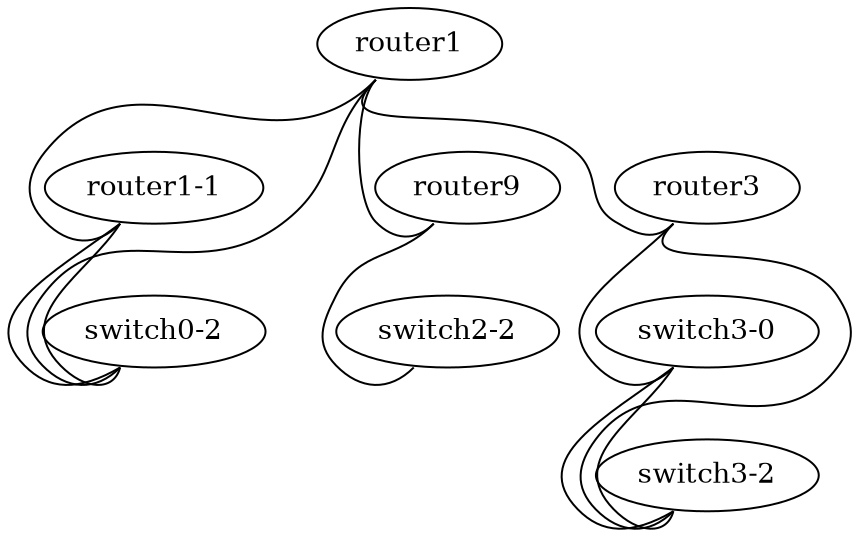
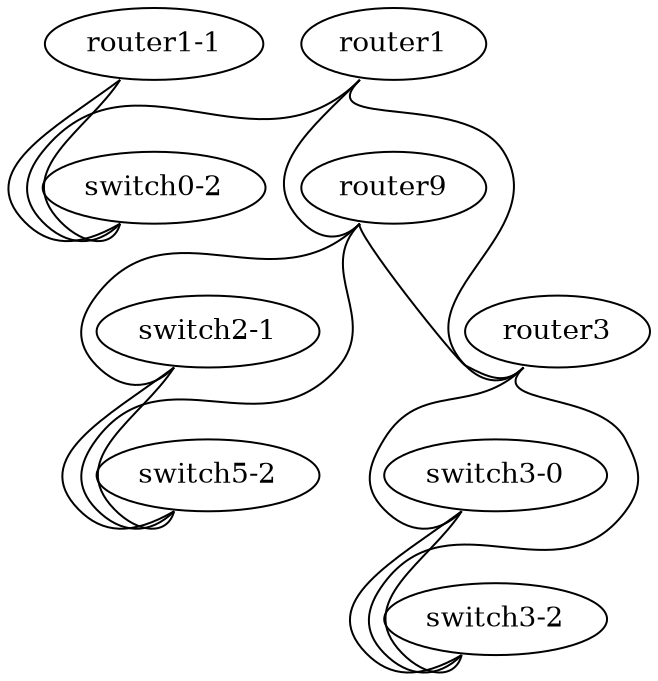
(127, 106) -> none
none -> (428, 323)
none -> (208, 332)
(448, 332) -> (208, 475)
